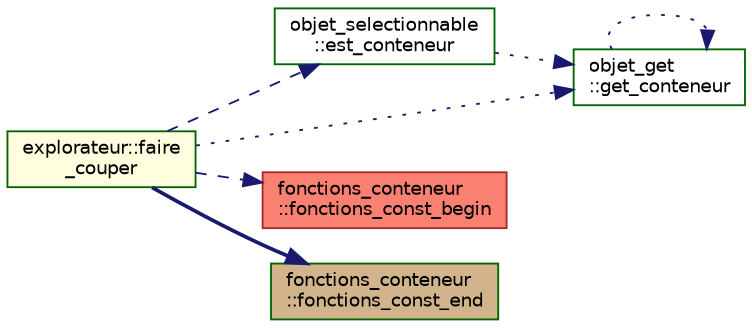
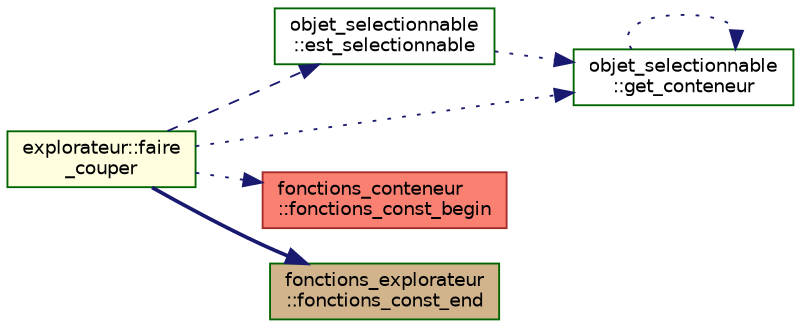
(385, 36) -> (385, 36)
(659, 77) -> (684, 77)
(219, 176) -> (219, 176)
(385, 291) -> (385, 291)
